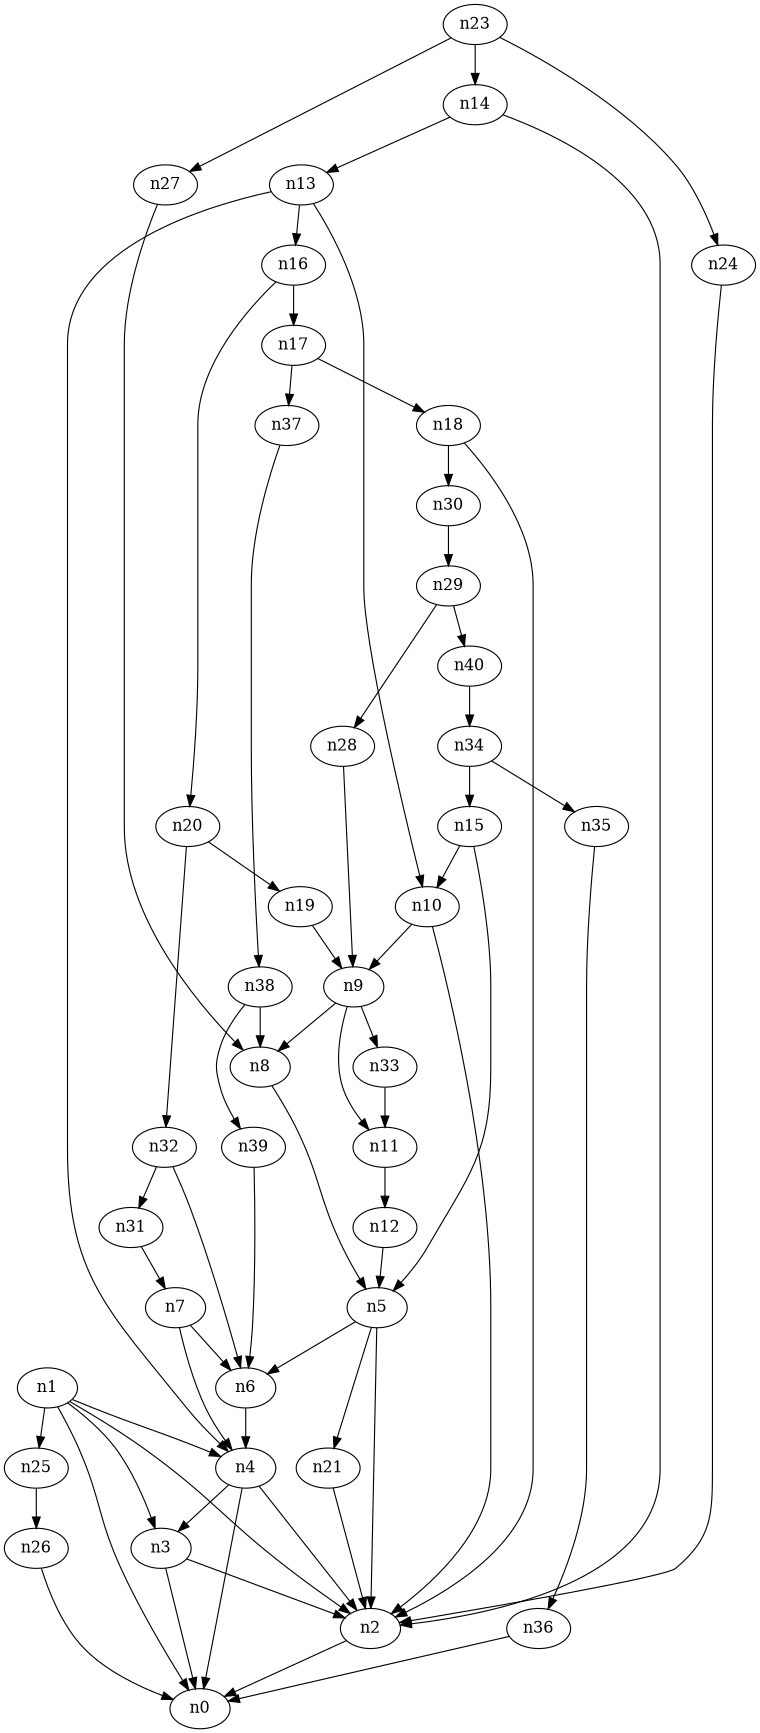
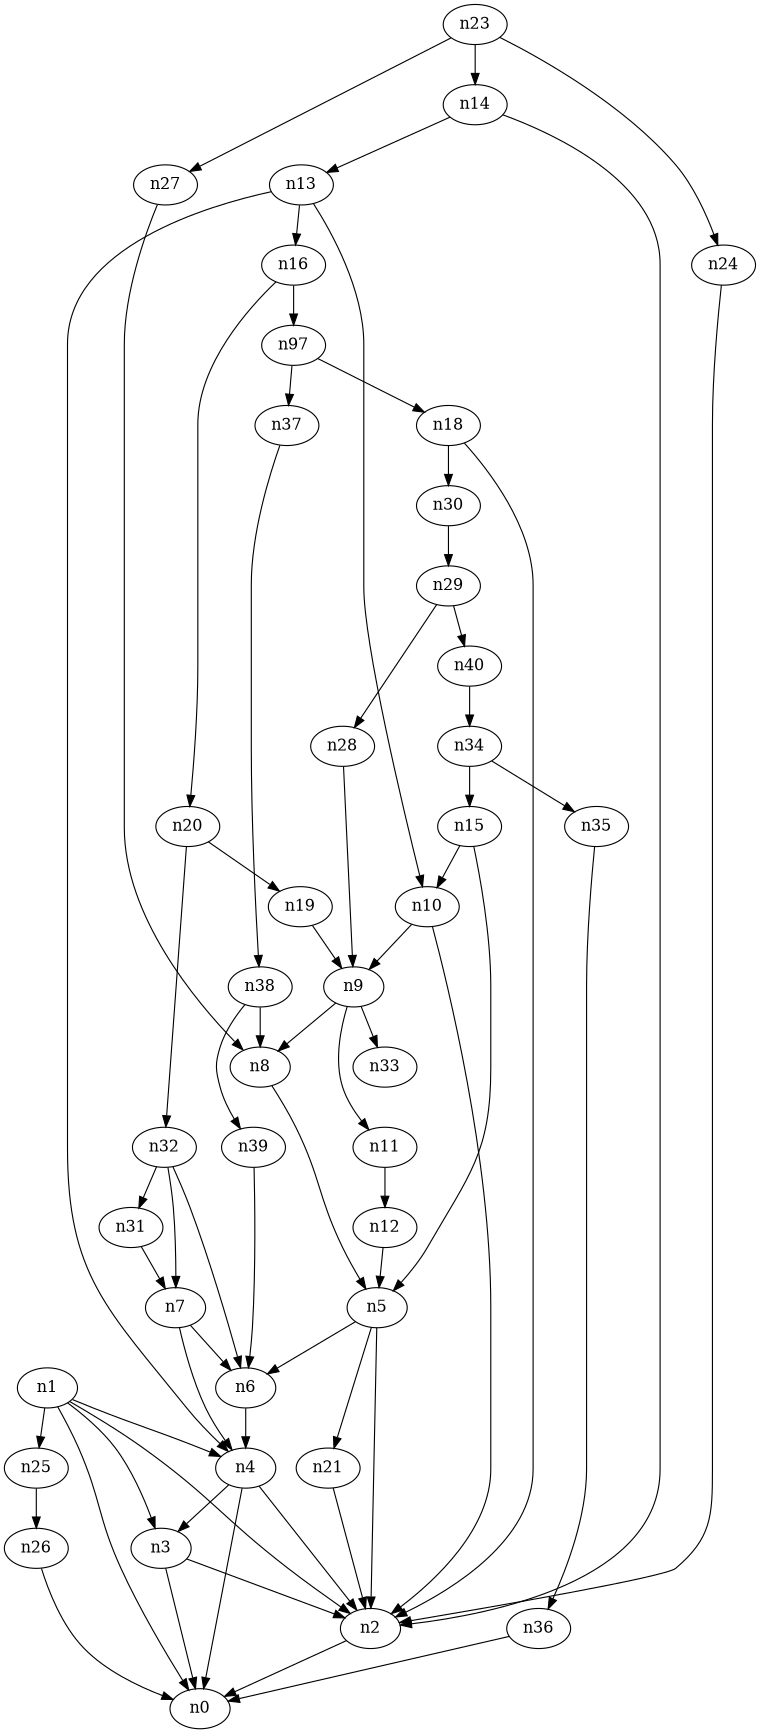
(294, 345) -> (294, 345)
(385, 1102) -> none
none -> (174, 1222)
